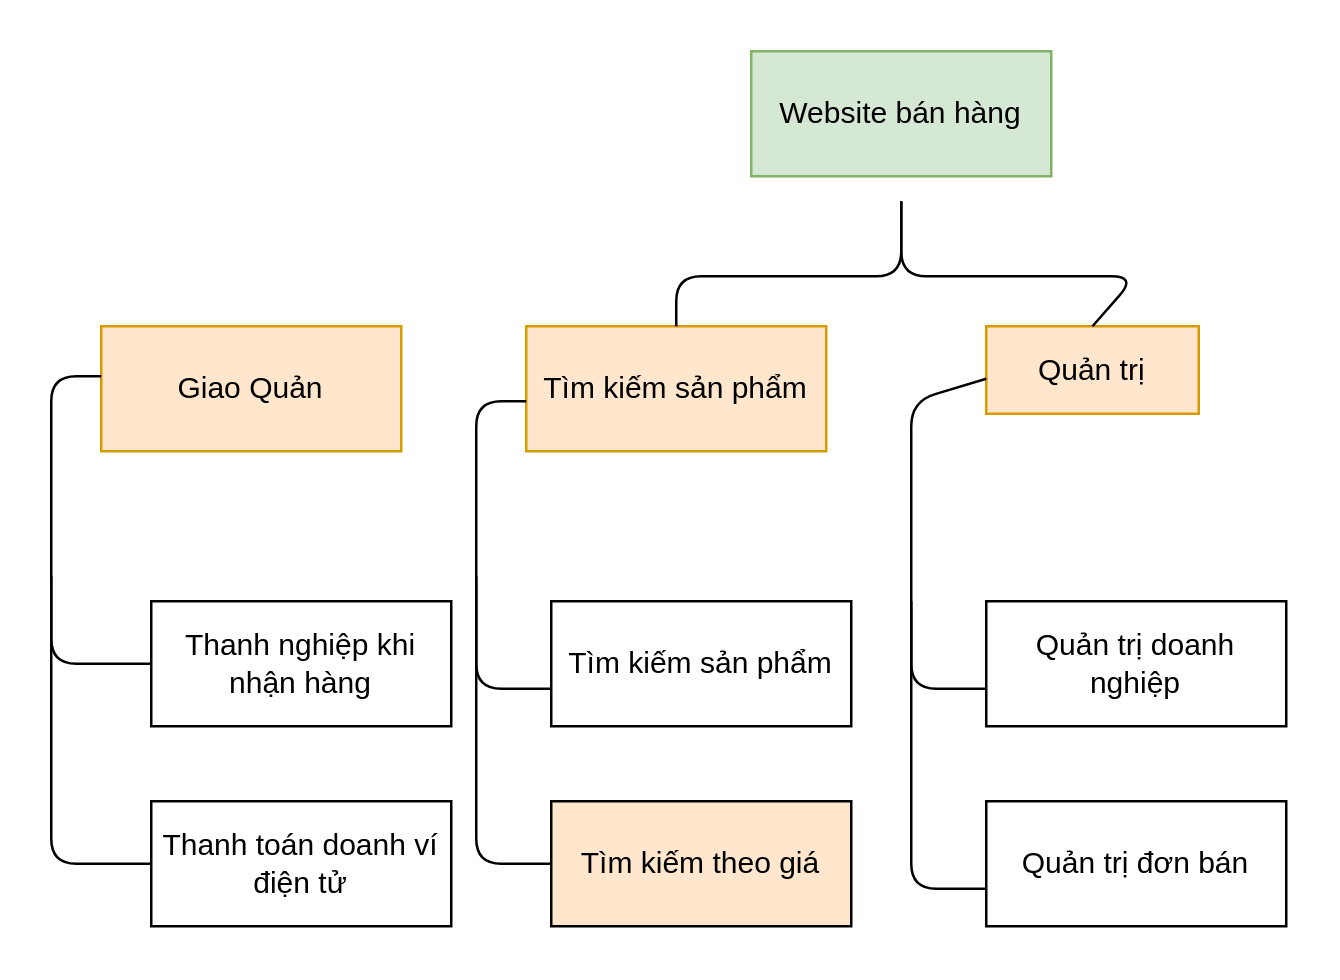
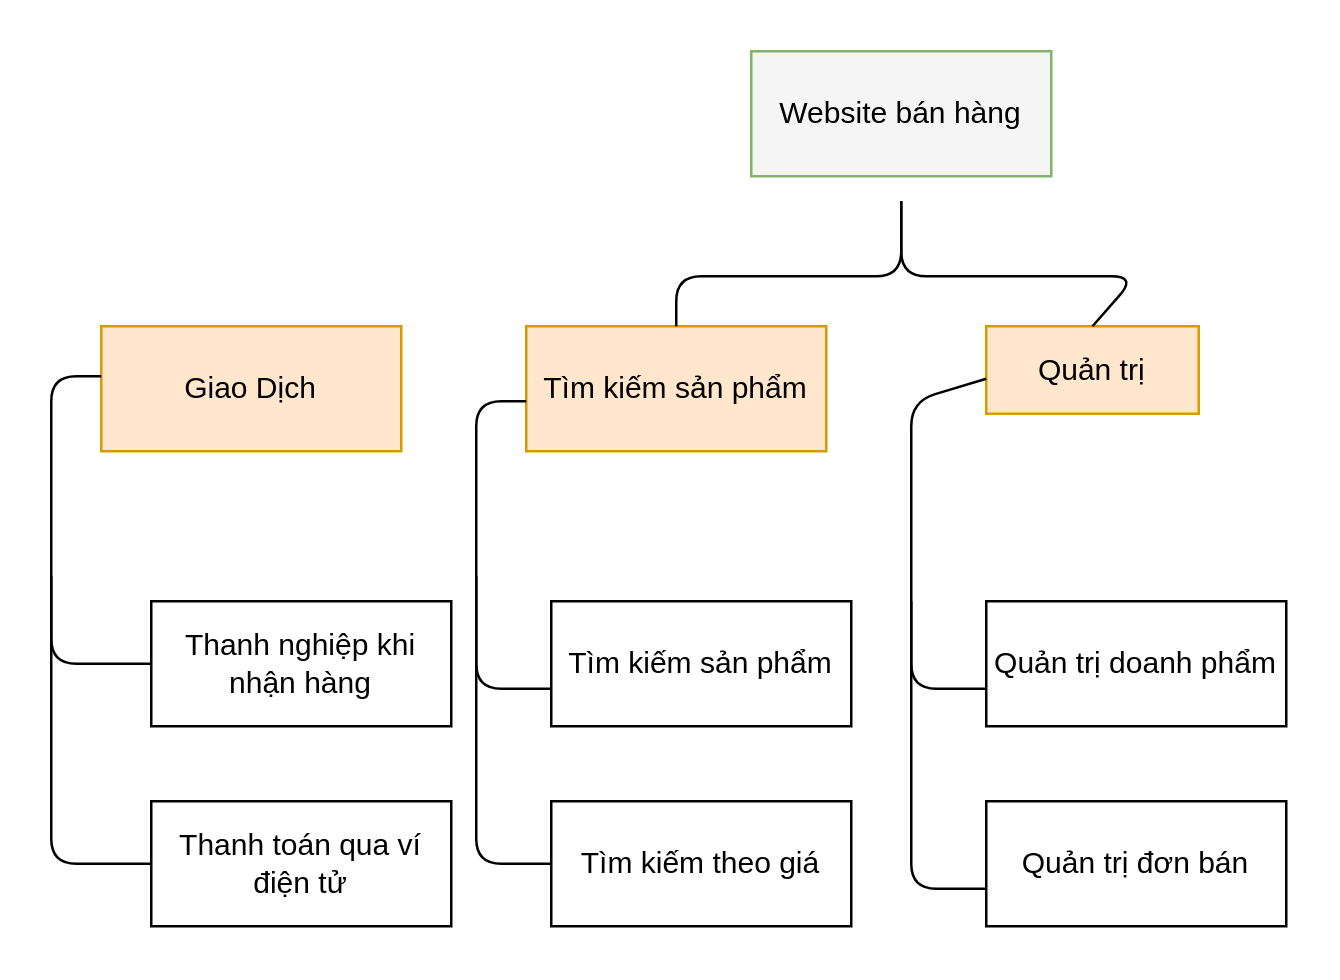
(901, 114) -> (901, 114)
(251, 389) -> (251, 389)
(1136, 664) -> (1136, 664)
(301, 864) -> (301, 864)
(701, 864) -> (701, 864)
